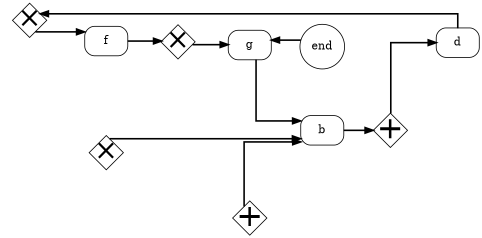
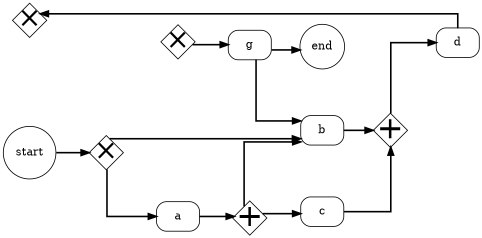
(290, 40) -> (282, 50)
(106, 41) -> none
none -> (30, 153)
none -> (322, 212)
none -> (178, 216)
